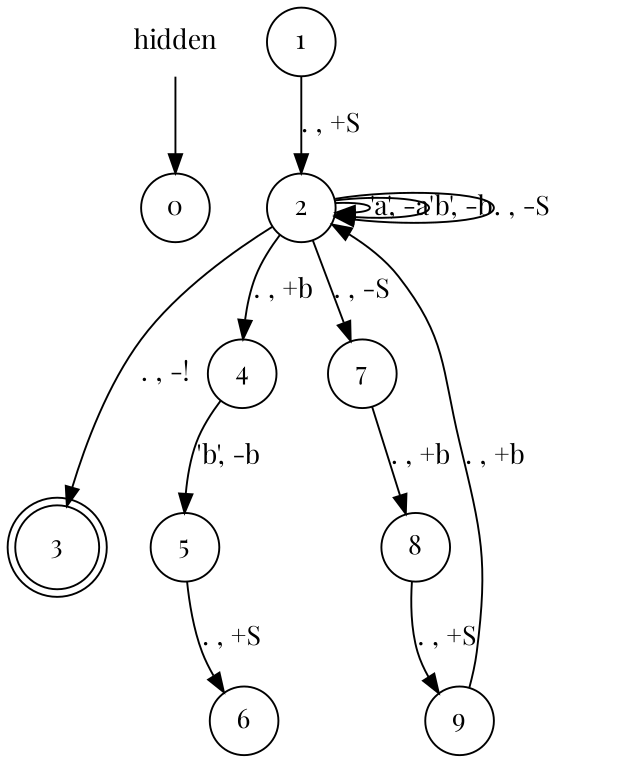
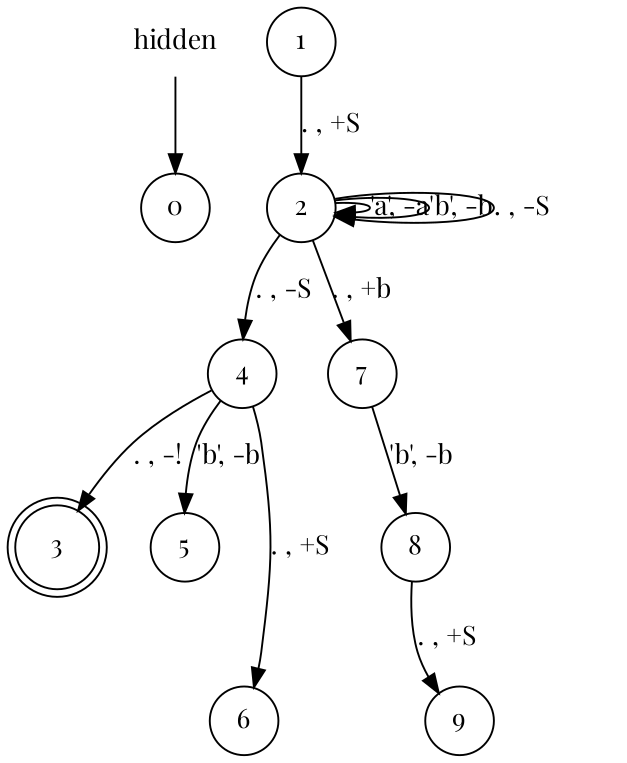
(284, 291) -> (284, 291)
(362, 291) -> (362, 291)
(144, 336) -> (143, 434)
(460, 444) -> none
(421, 457) -> (421, 457)
(195, 630) -> (270, 537)
